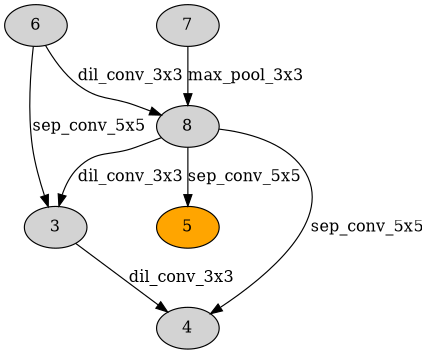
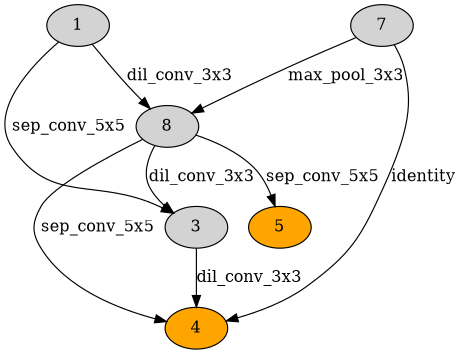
(36, 26) -> (78, 26)
none -> (372, 212)
(188, 328) -> (196, 328)
